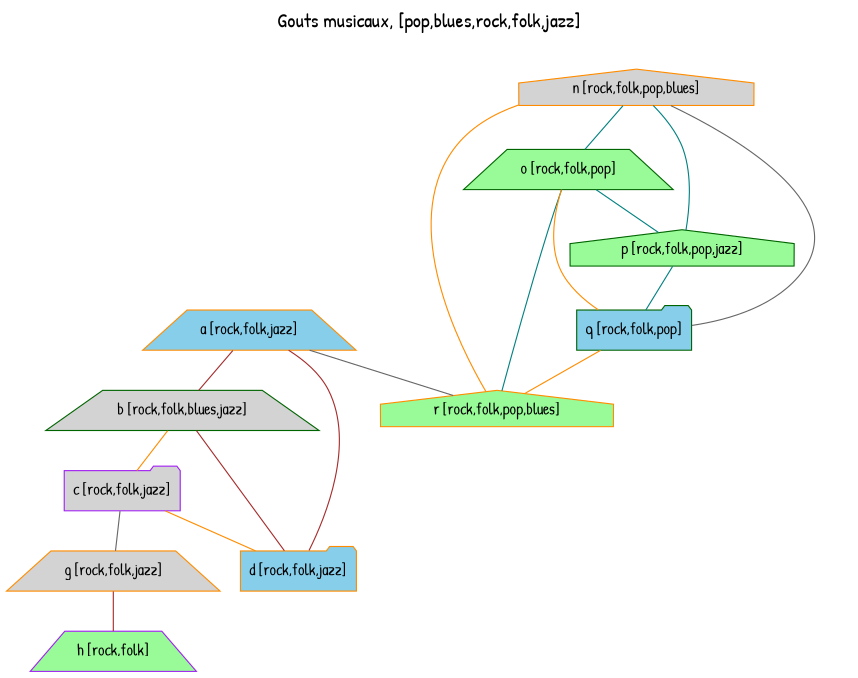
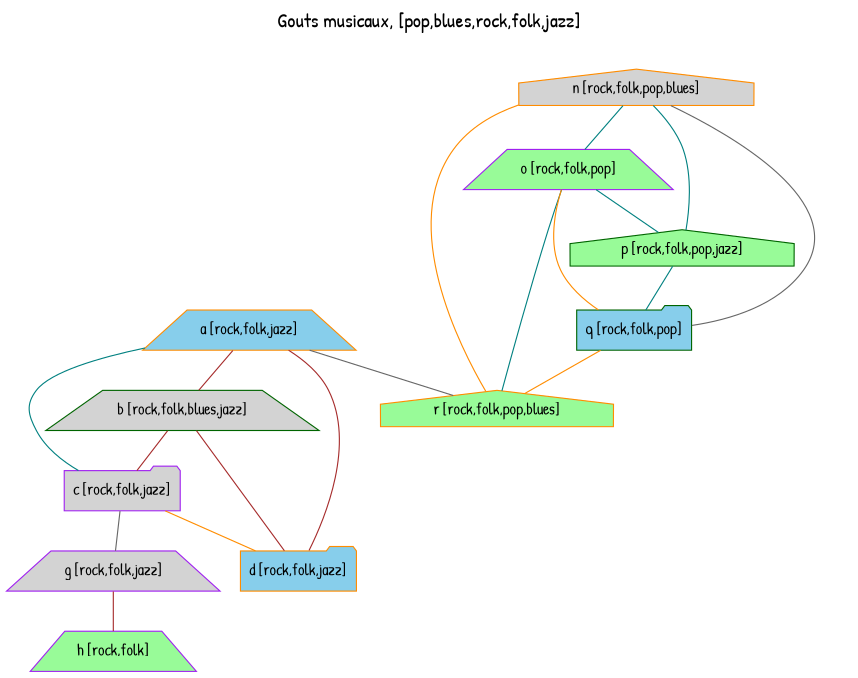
(568, 170) -> (568, 170)
none -> (42, 385)
(152, 451) -> (152, 451)
(113, 571) -> (113, 571)
